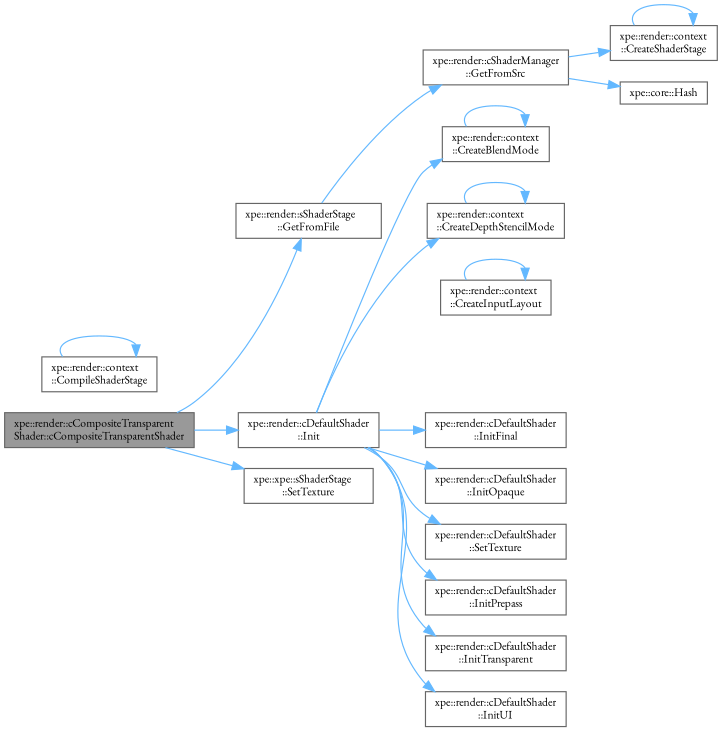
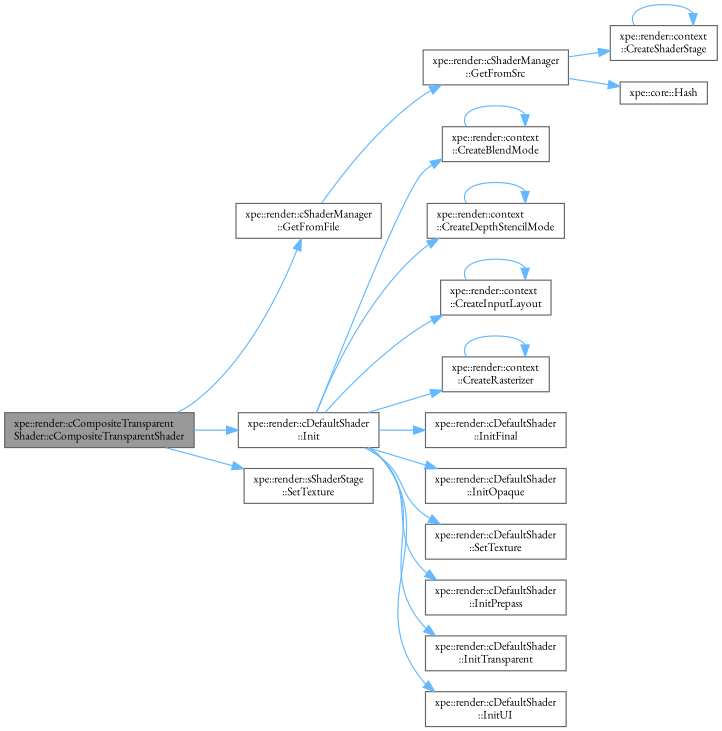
(309, 221) -> (309, 221)
none -> (375, 362)
(99, 374) -> none
none -> (496, 374)
(309, 486) -> (309, 486)
